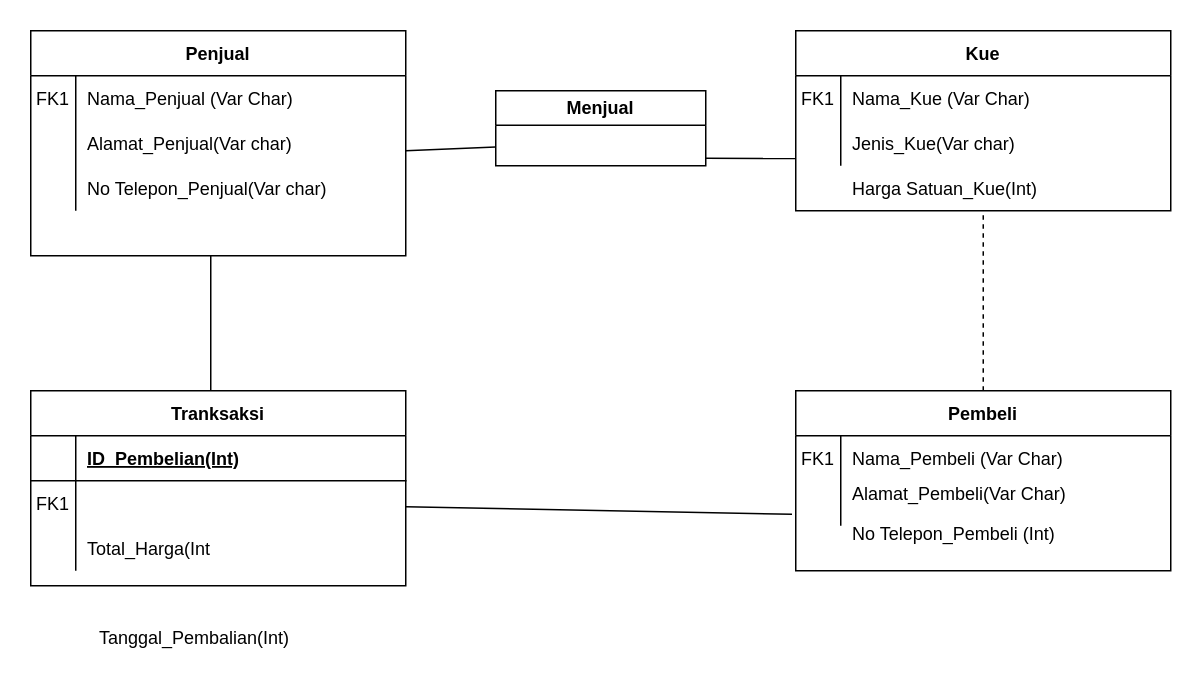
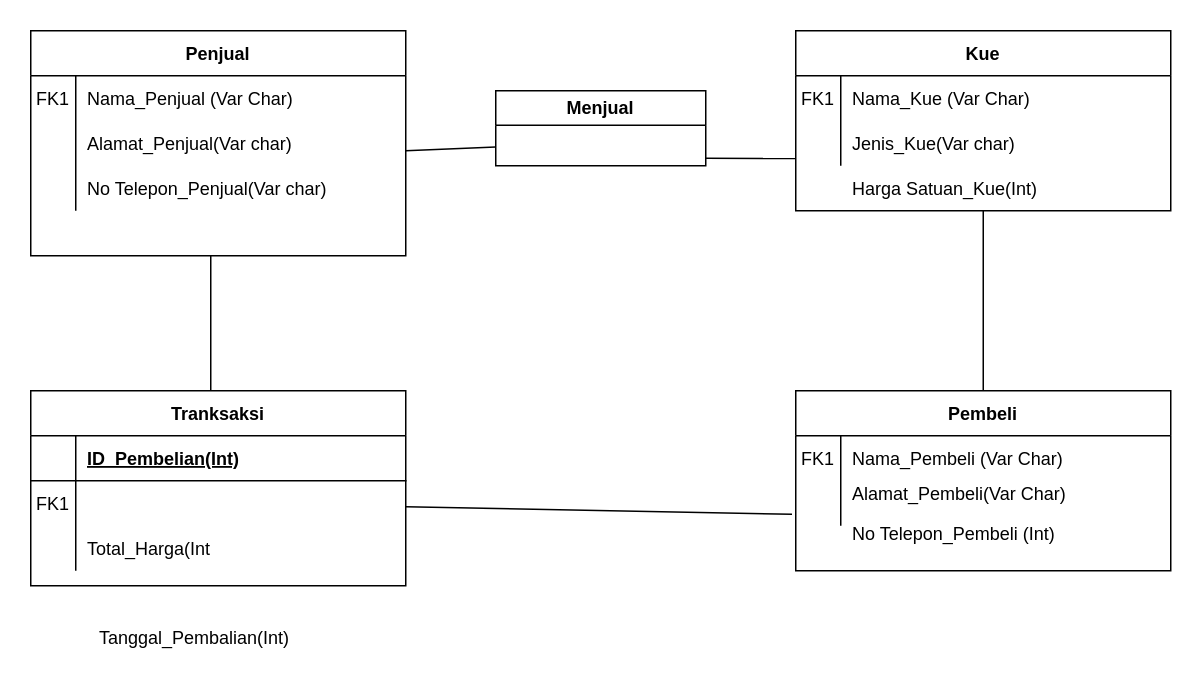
(983, 300) -> (983, 300)
